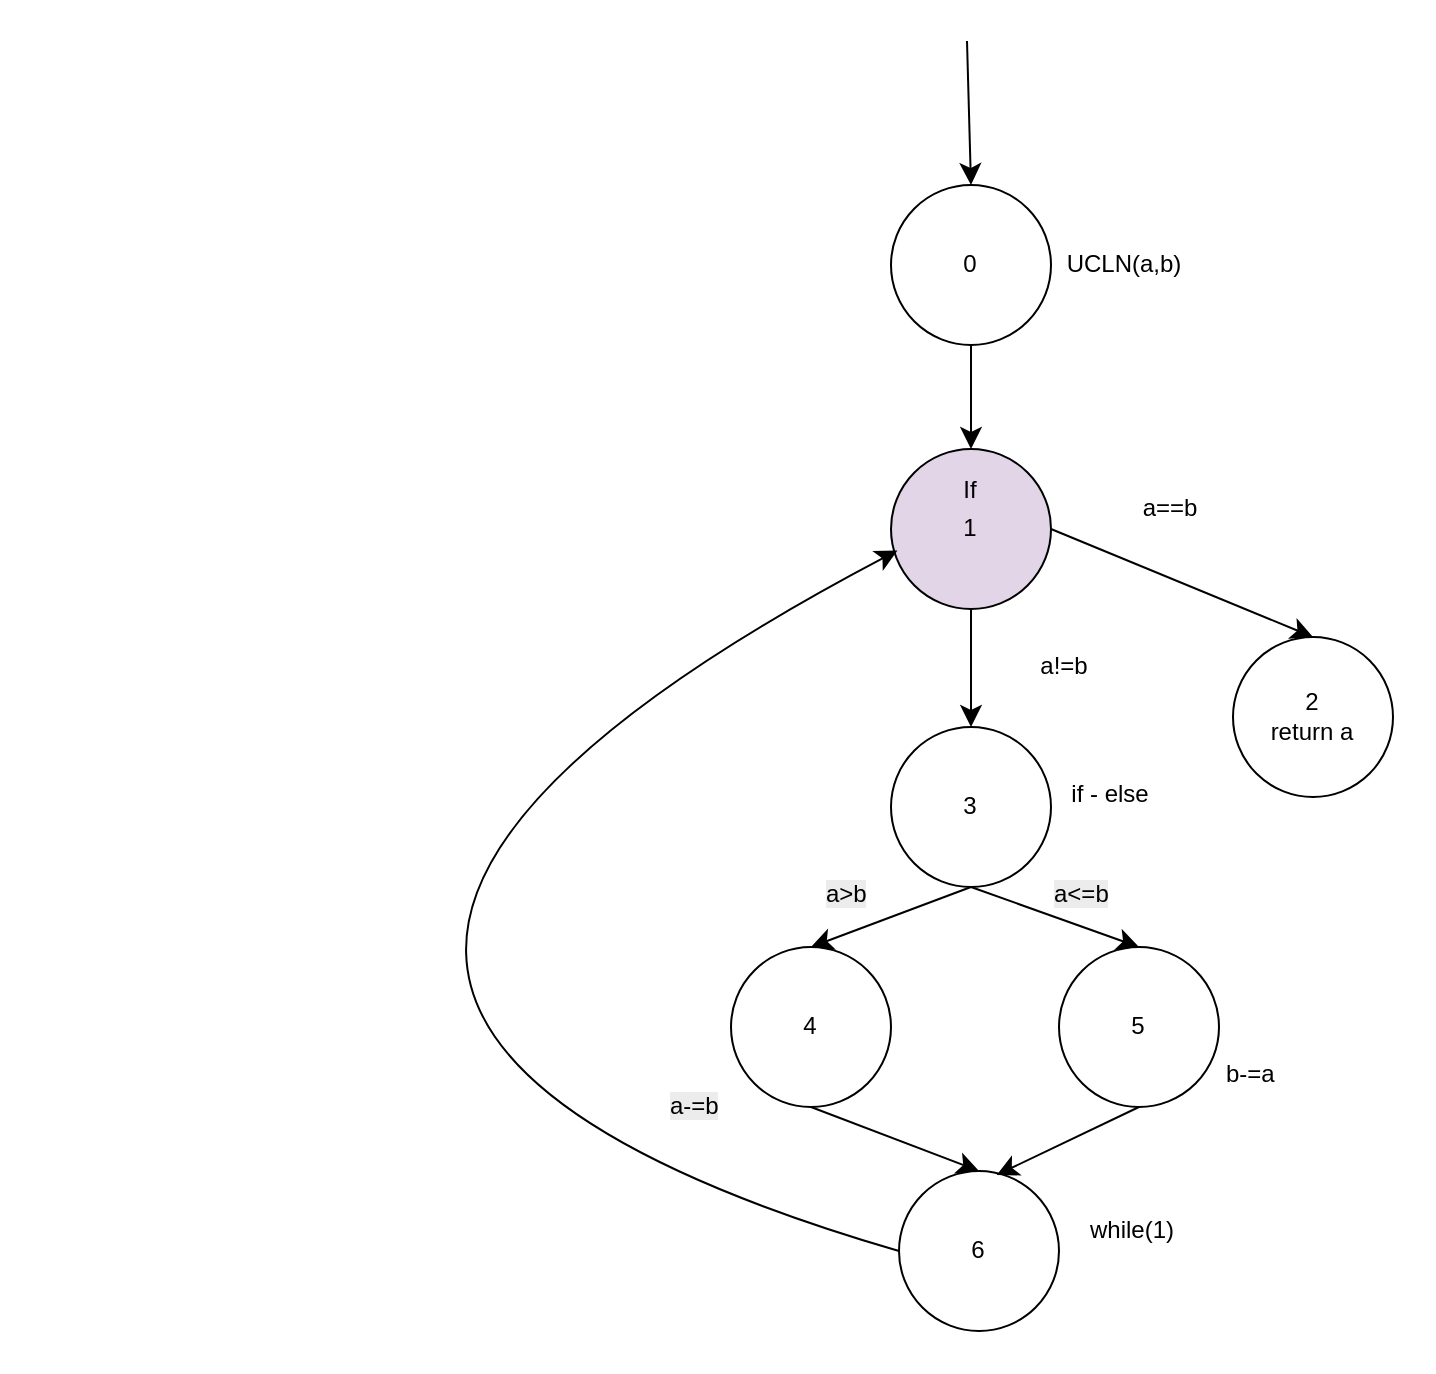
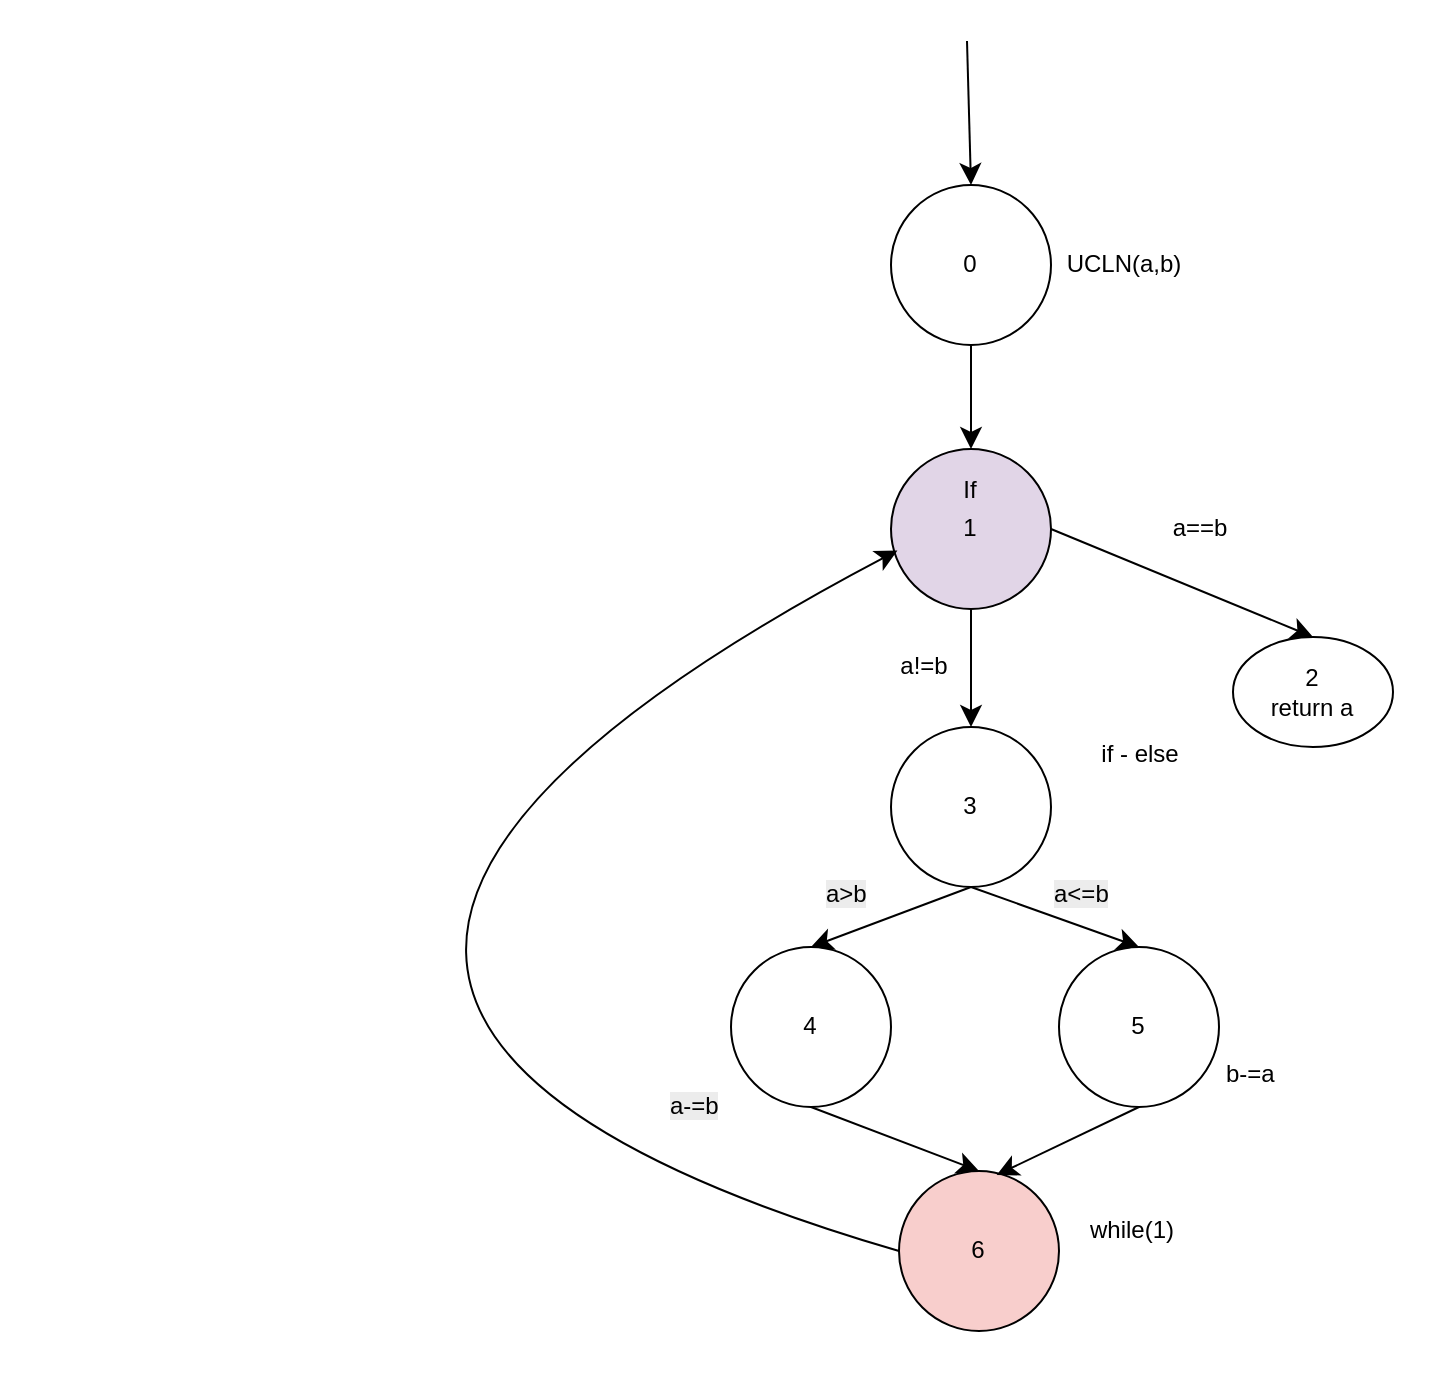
(1171, 509) -> (1201, 529)
(1065, 667) -> (925, 667)
(1313, 717) -> (1313, 692)
(1111, 795) -> (1141, 755)
(979, 1251) -> (979, 1251)
